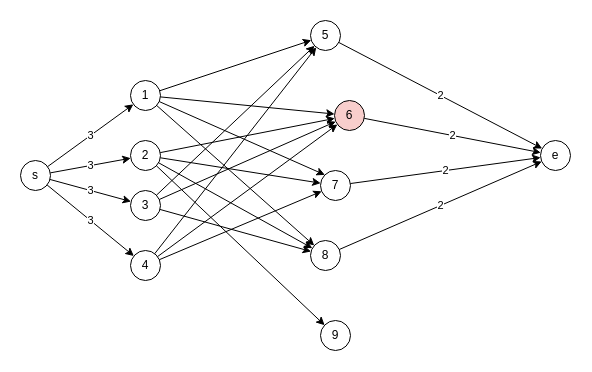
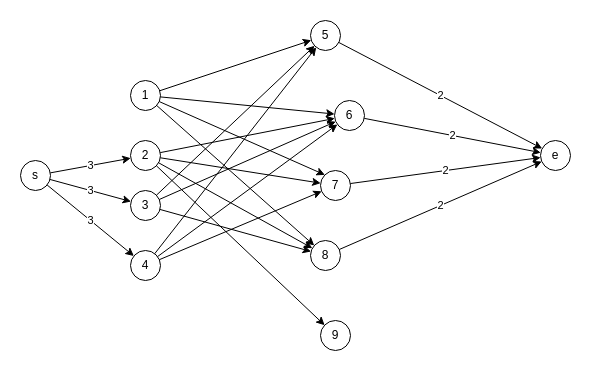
(350, 116) -> (350, 116)
(88, 138) -> none
